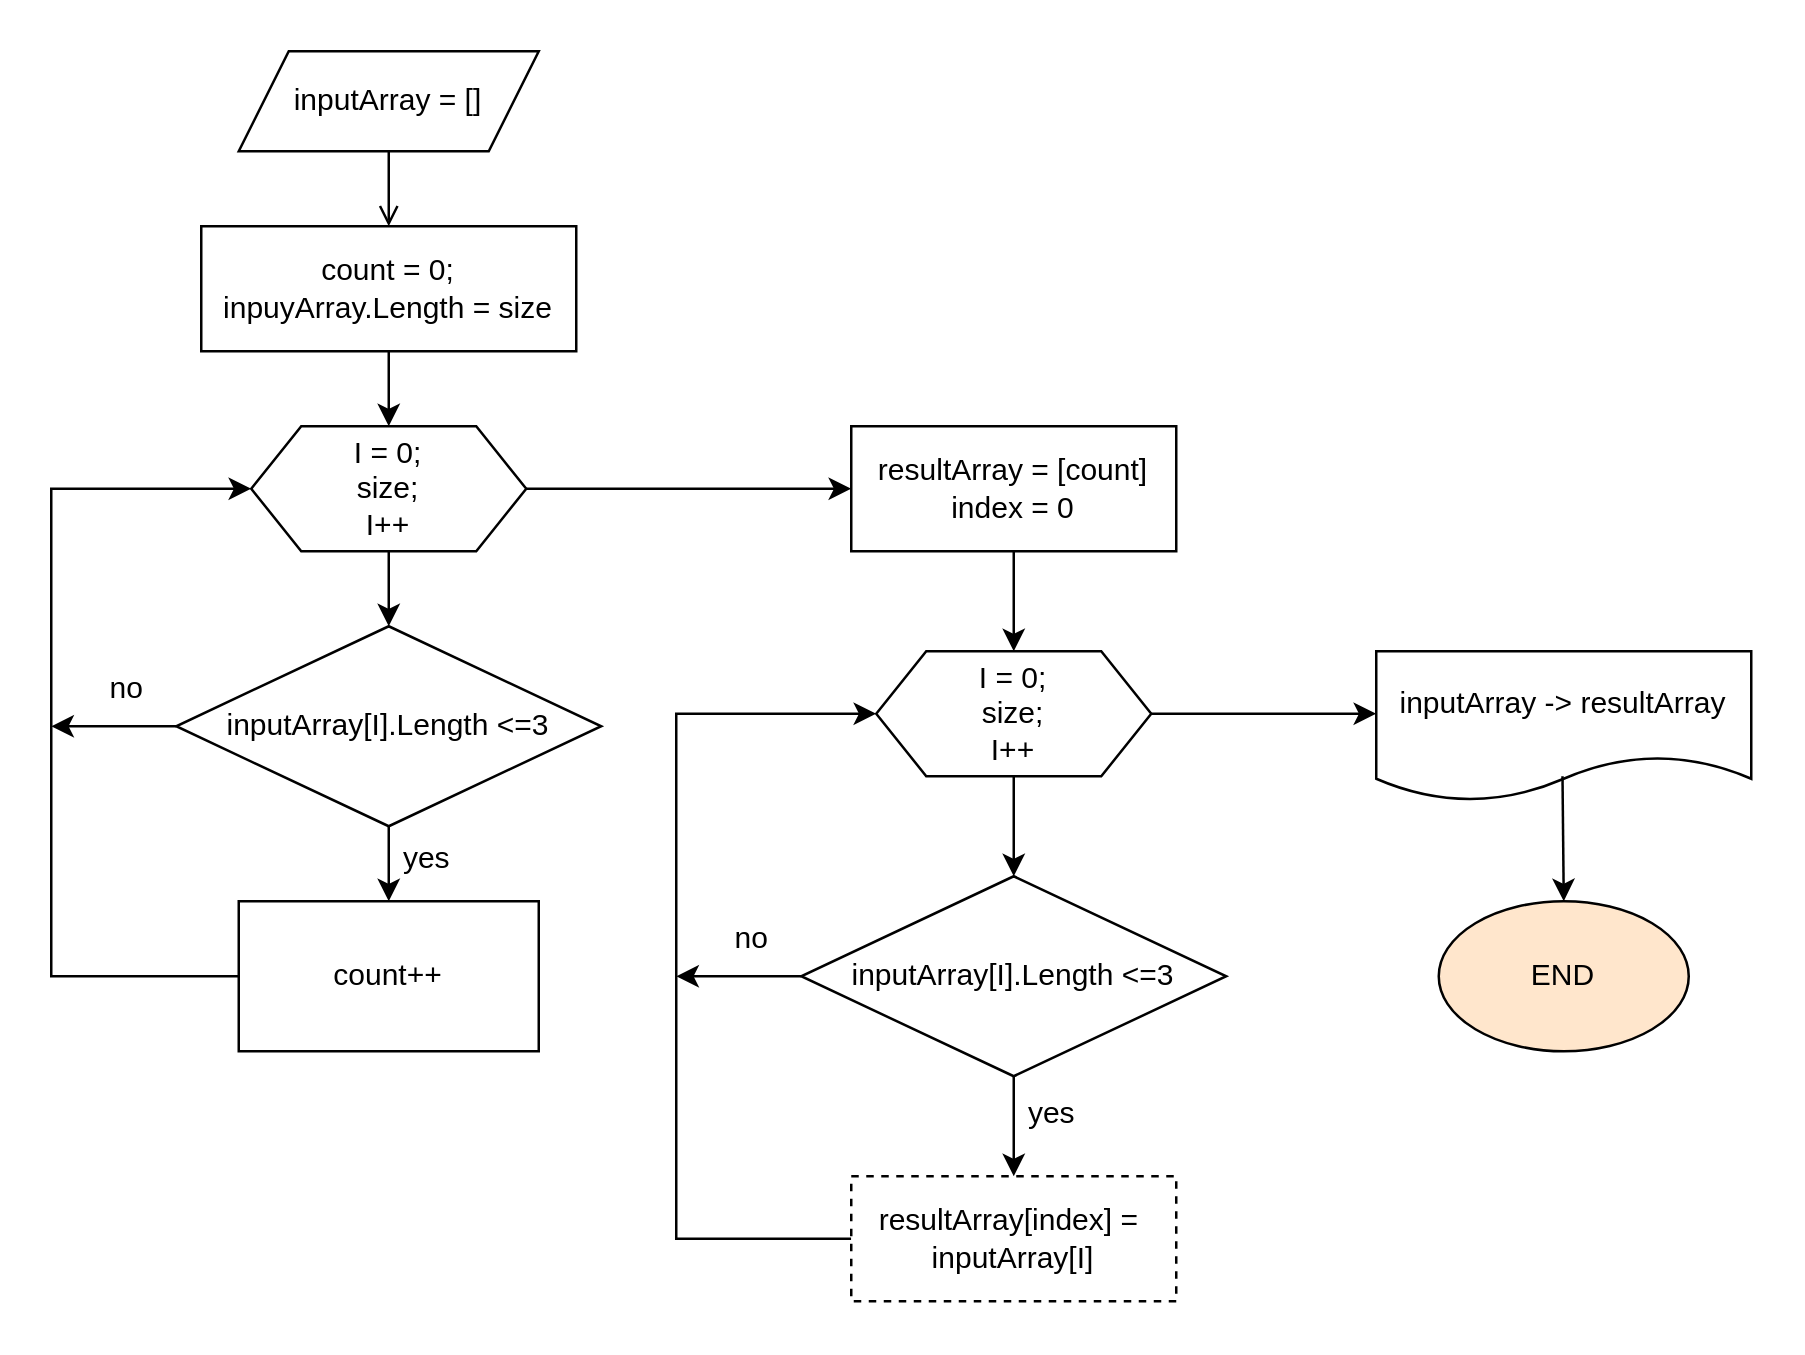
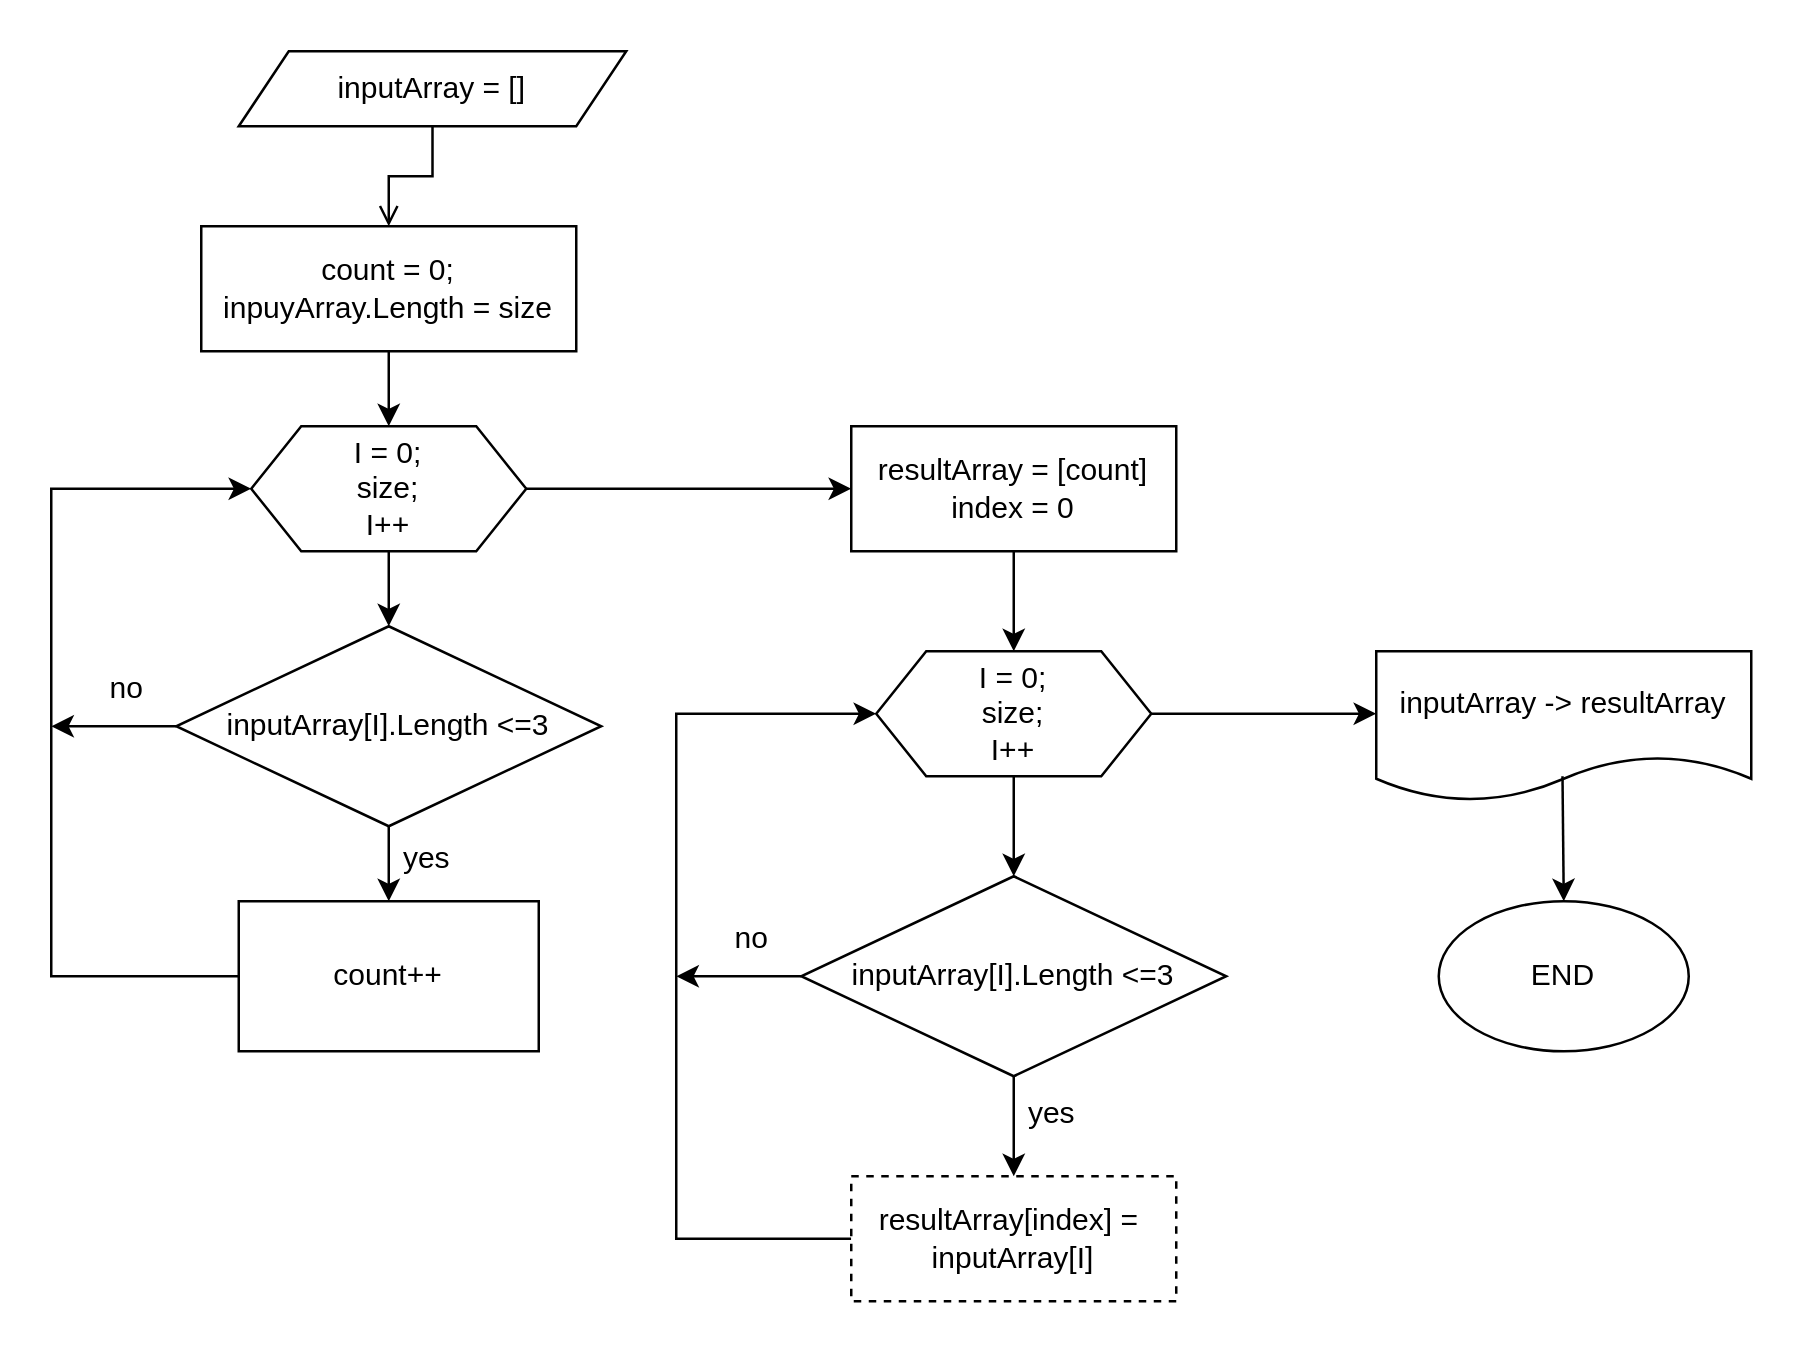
(389, 101) -> (433, 89)
(1564, 976) -> (1564, 976)
